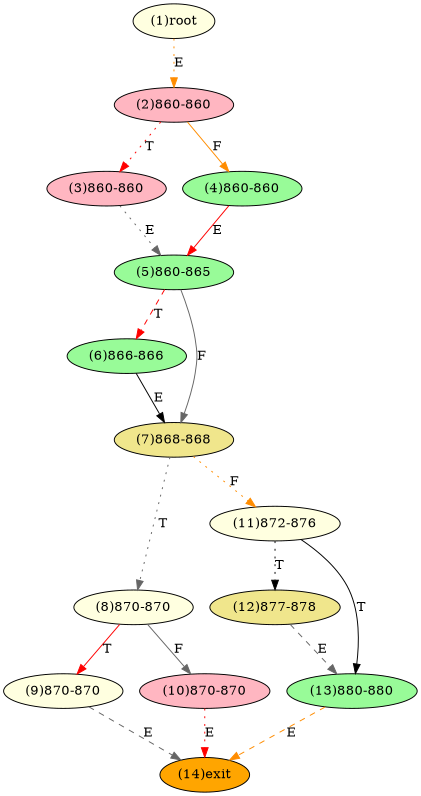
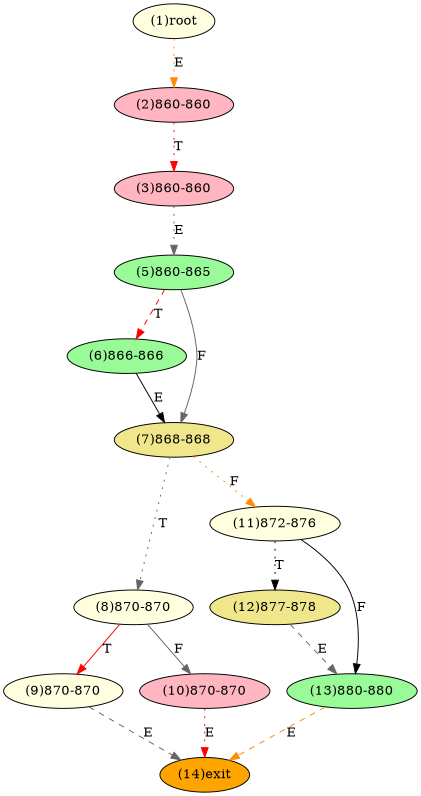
(242, 189) -> none
(362, 607) -> (362, 607)
